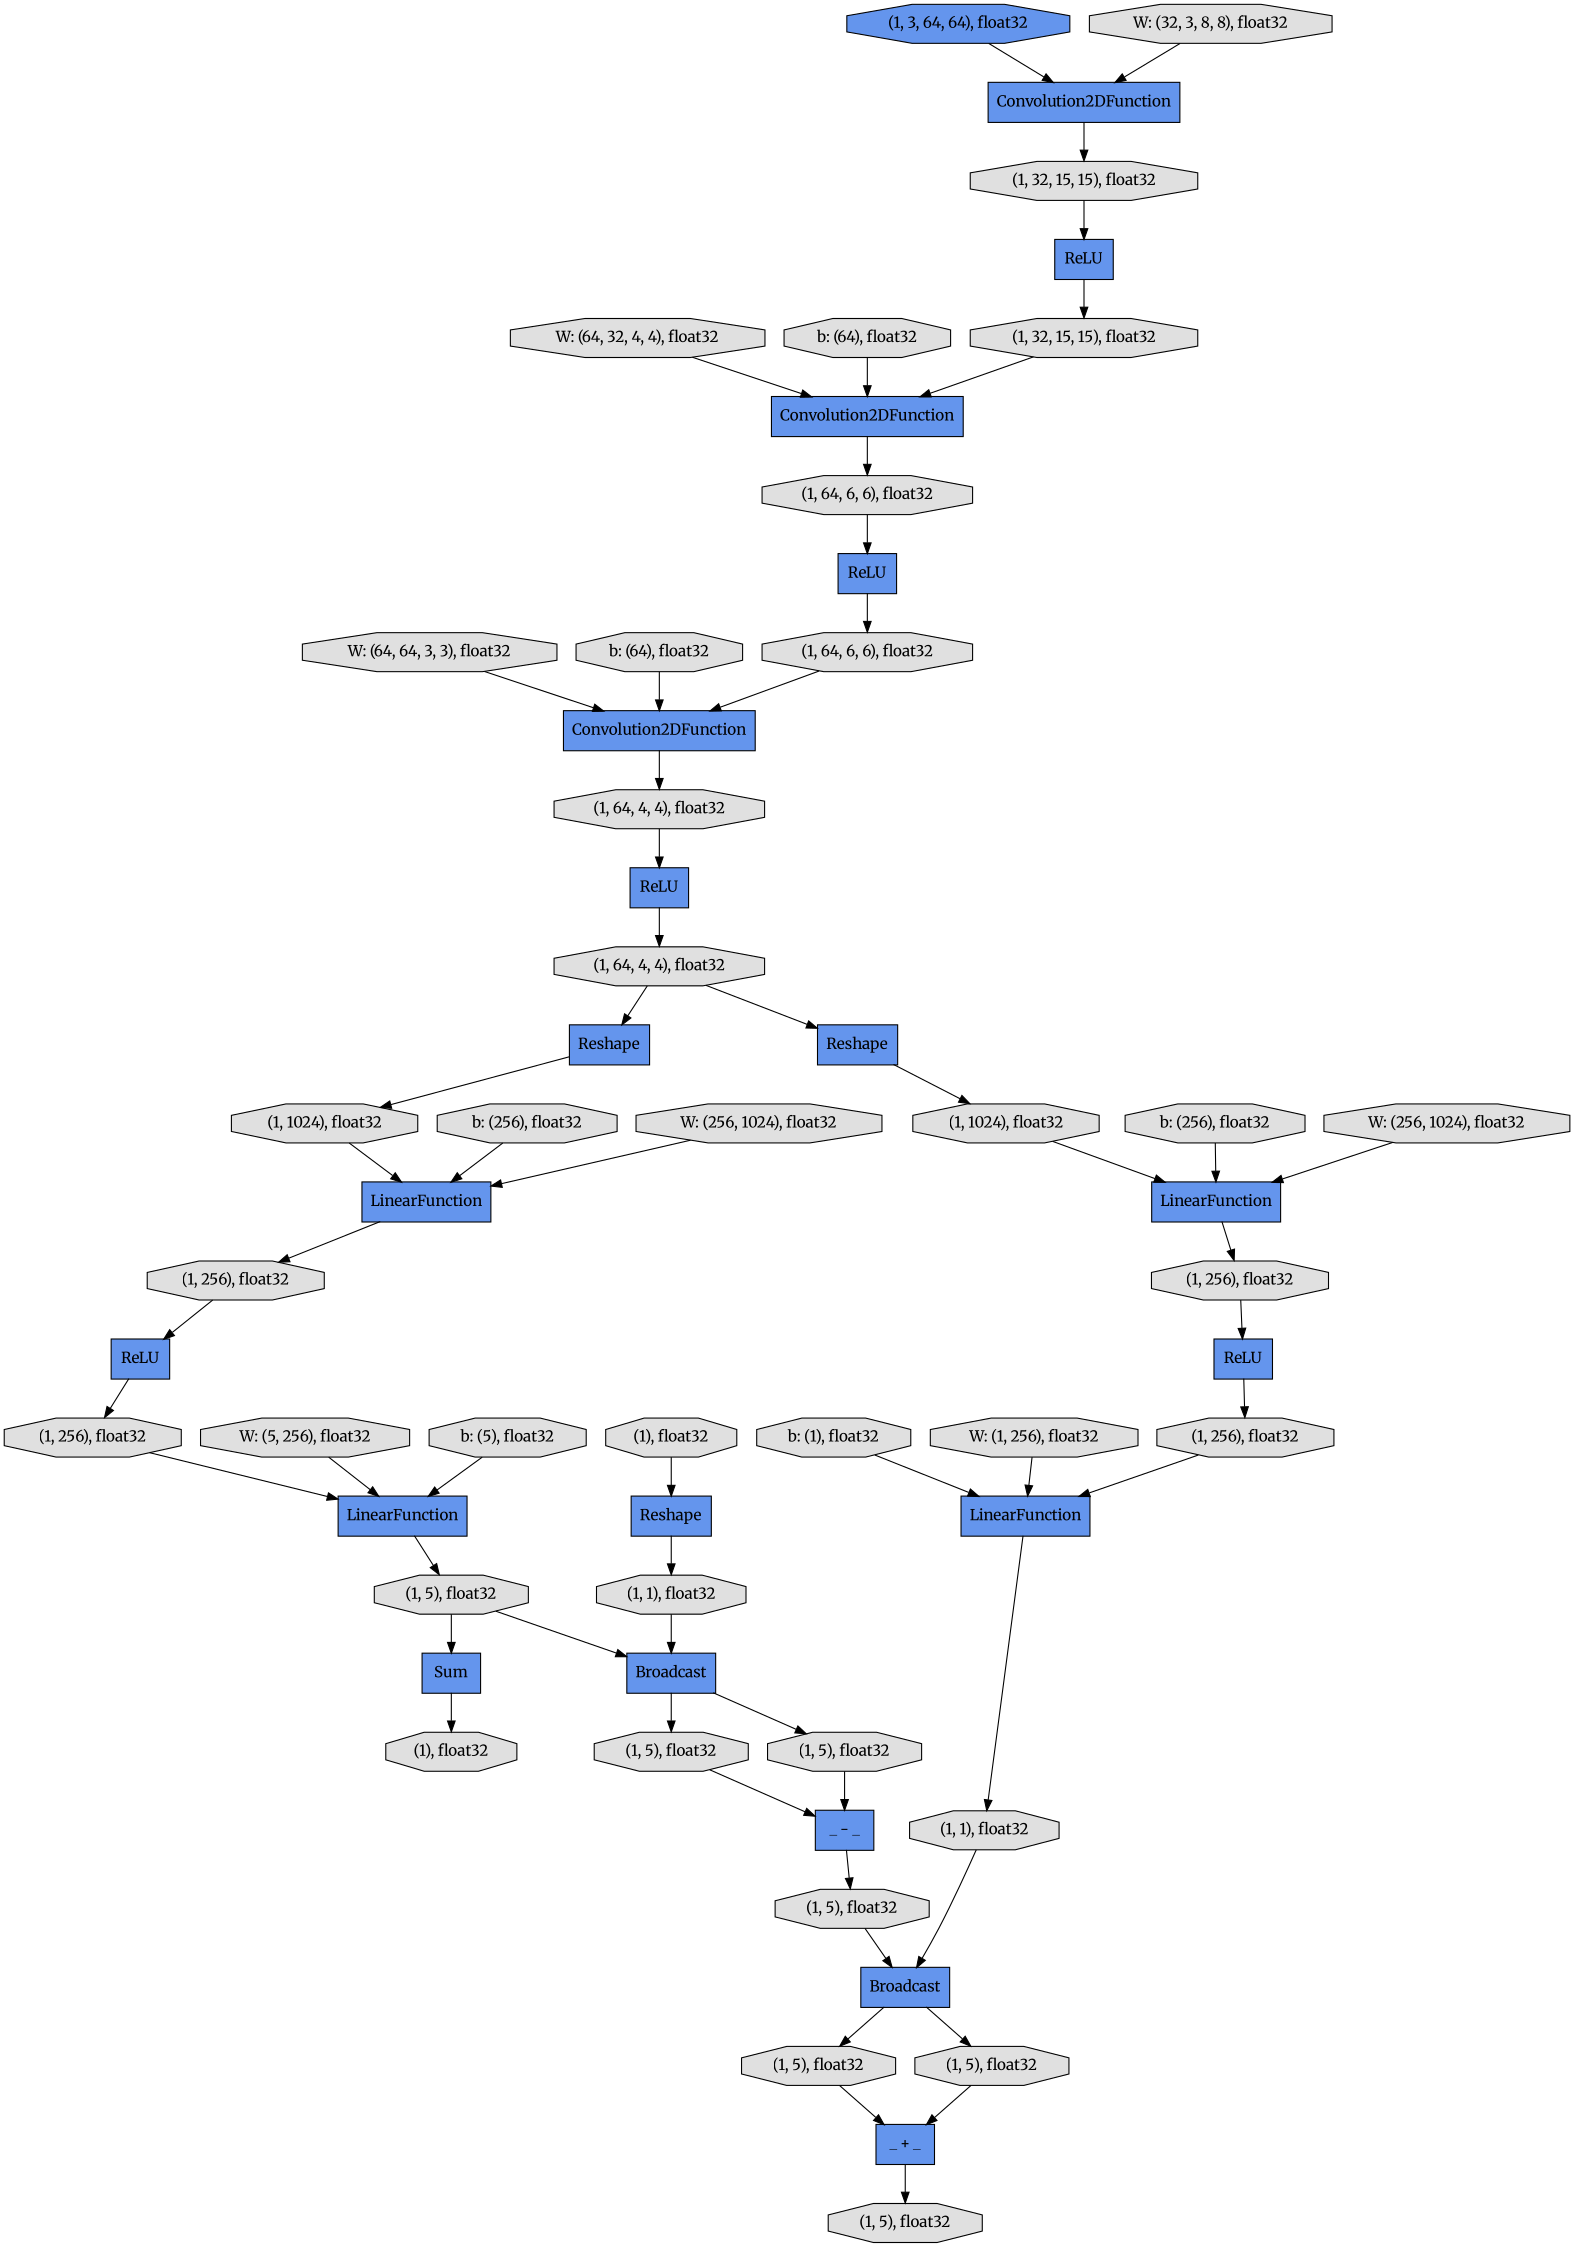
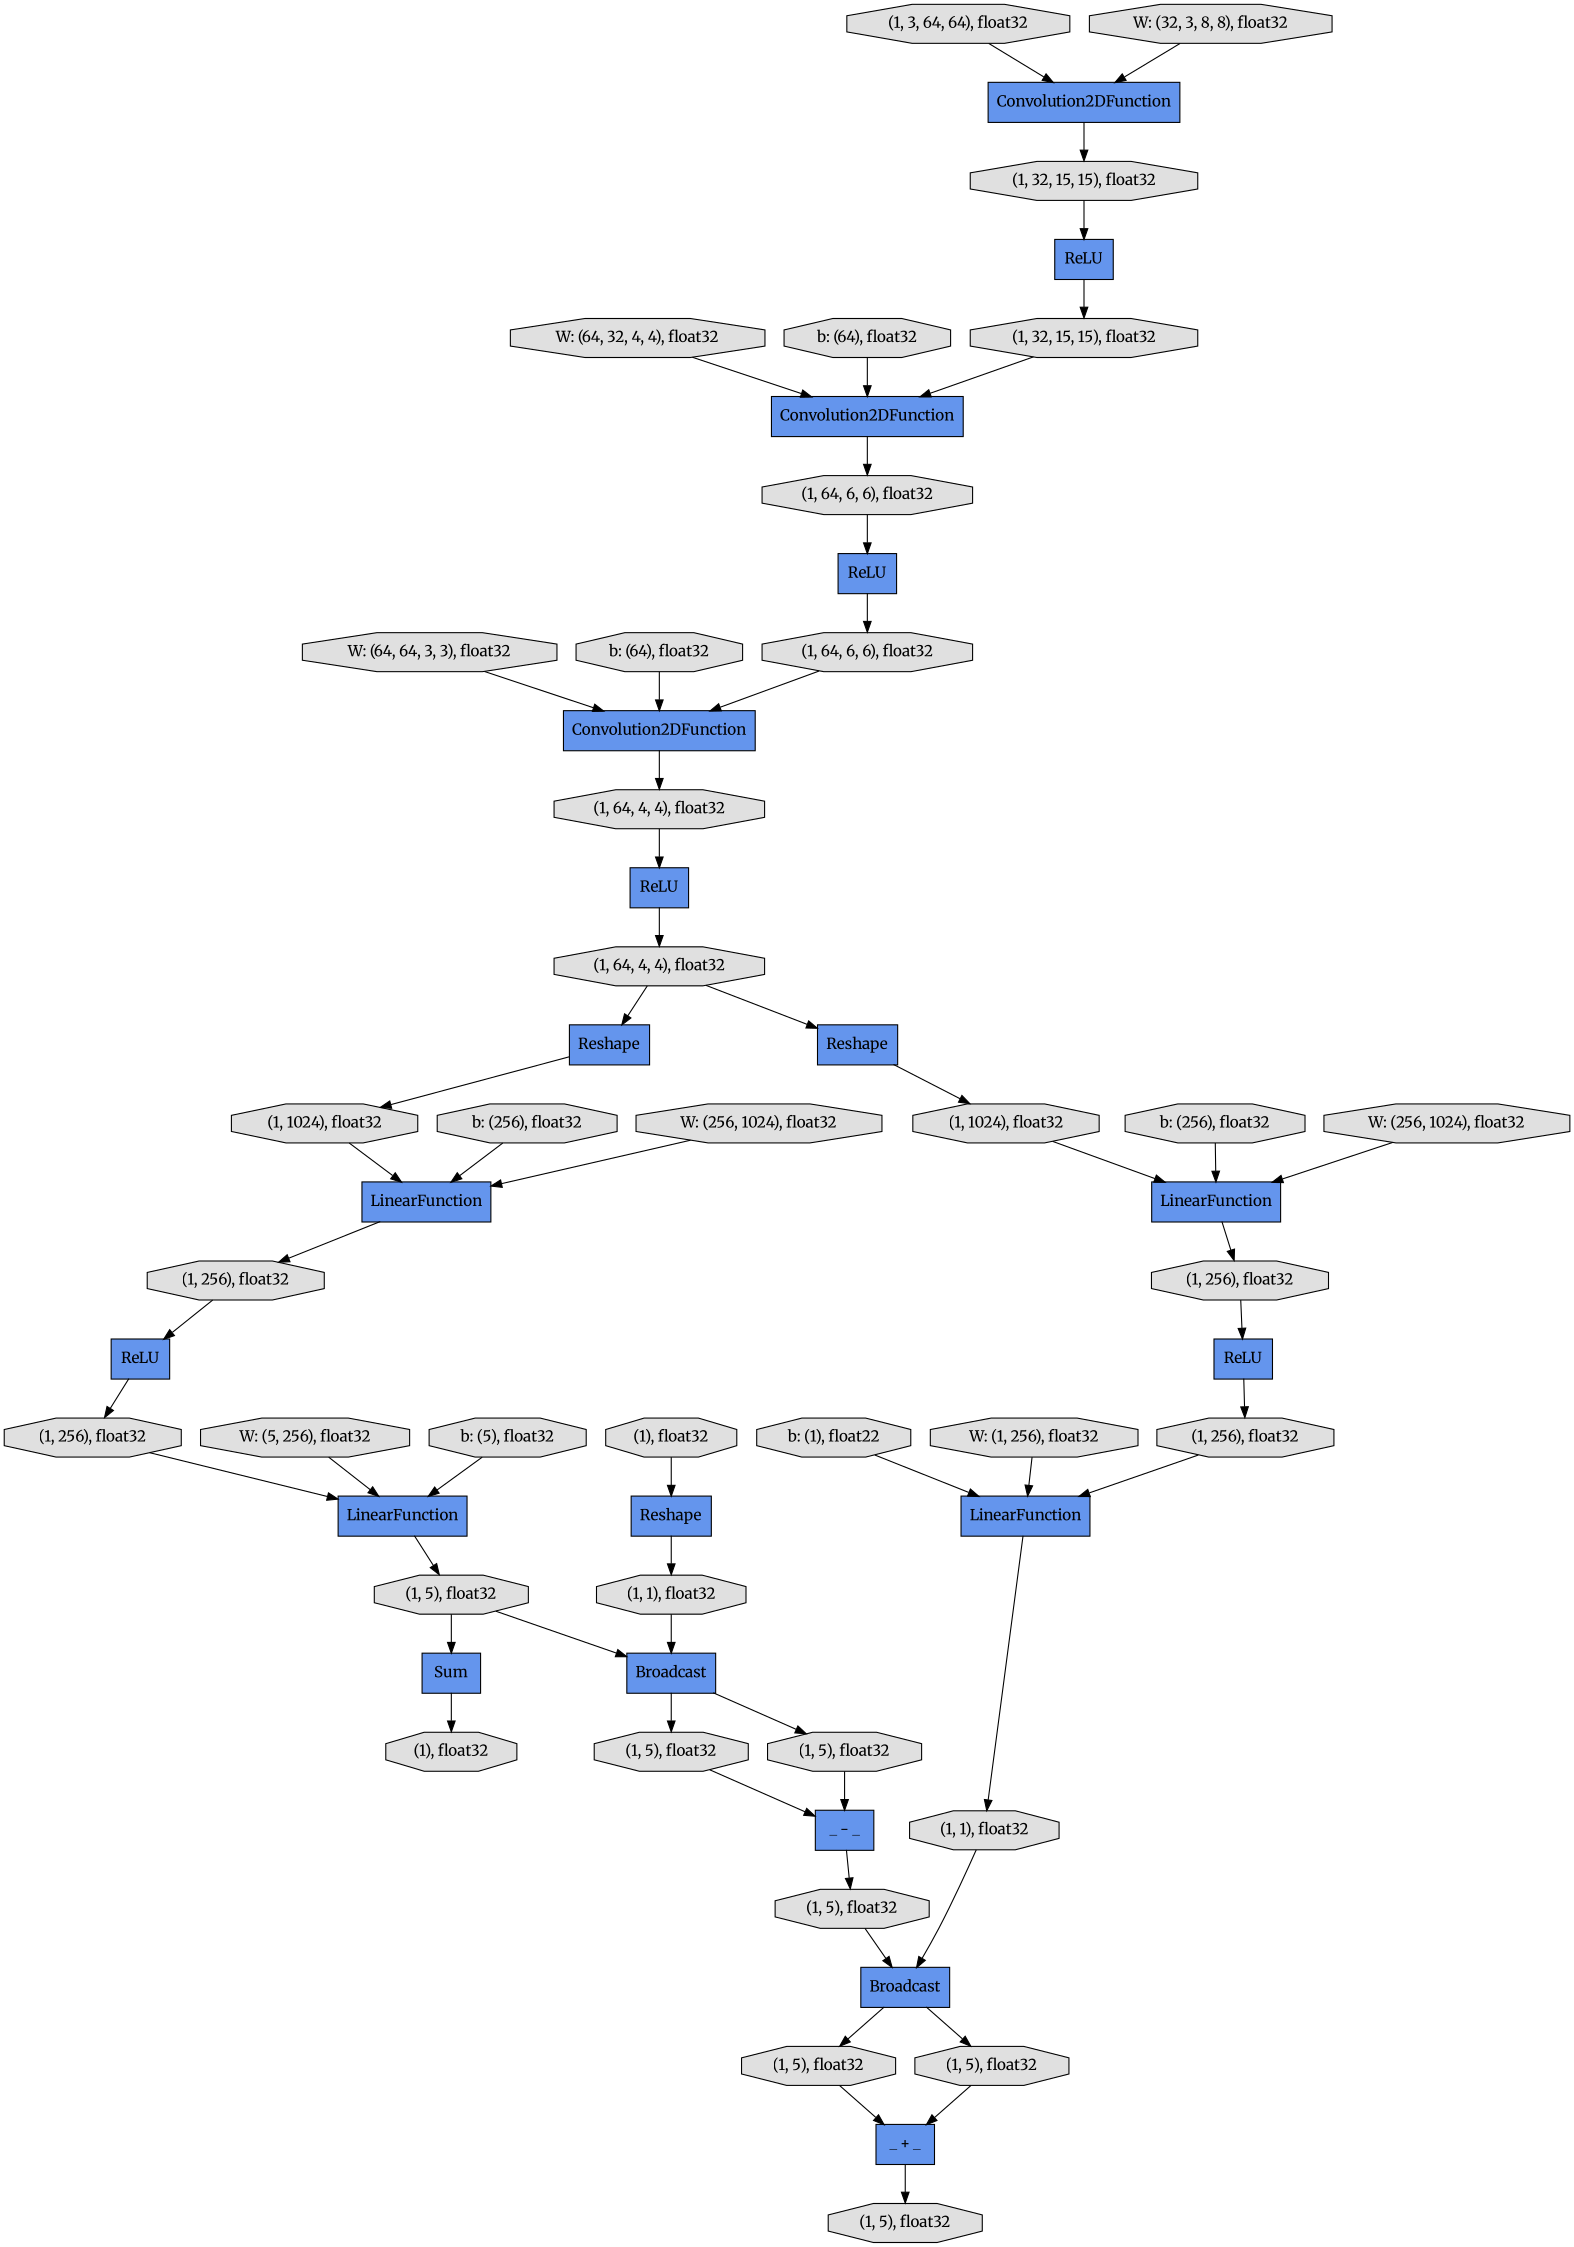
(958, 24) -> (958, 24)
(834, 1438) -> (834, 1438)
